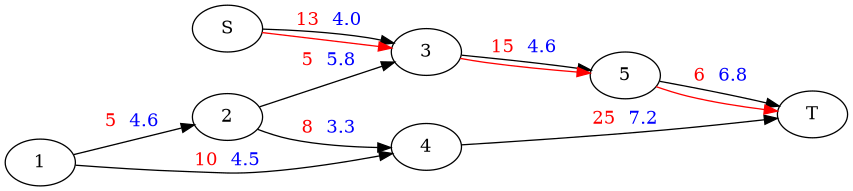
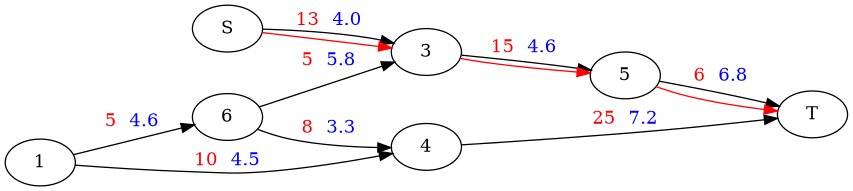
(227, 117) -> (227, 117)
